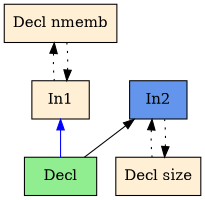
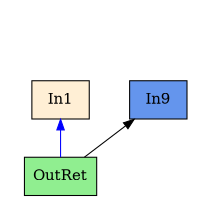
(61, 23) -> none
(158, 100) -> (158, 100)
(61, 176) -> (61, 176)
(158, 176) -> none
